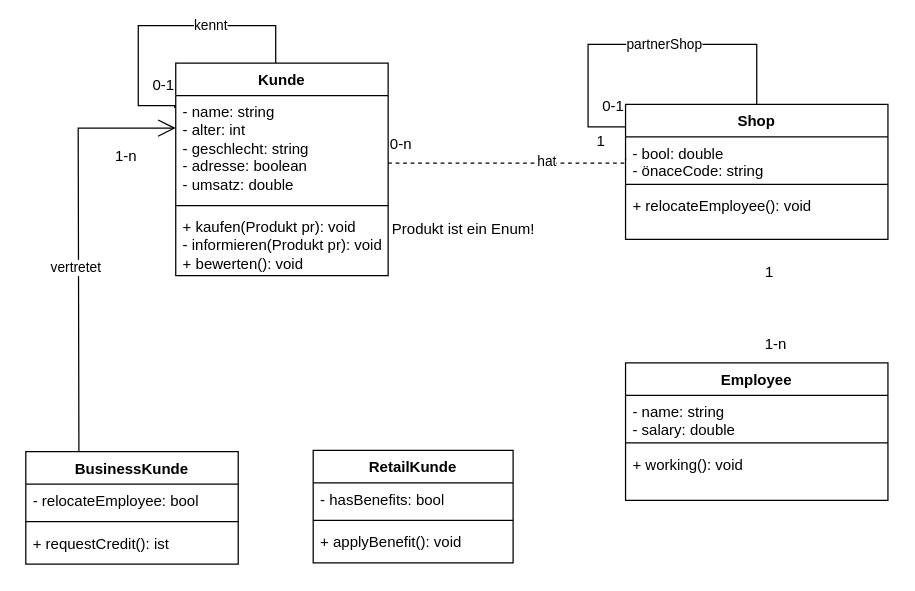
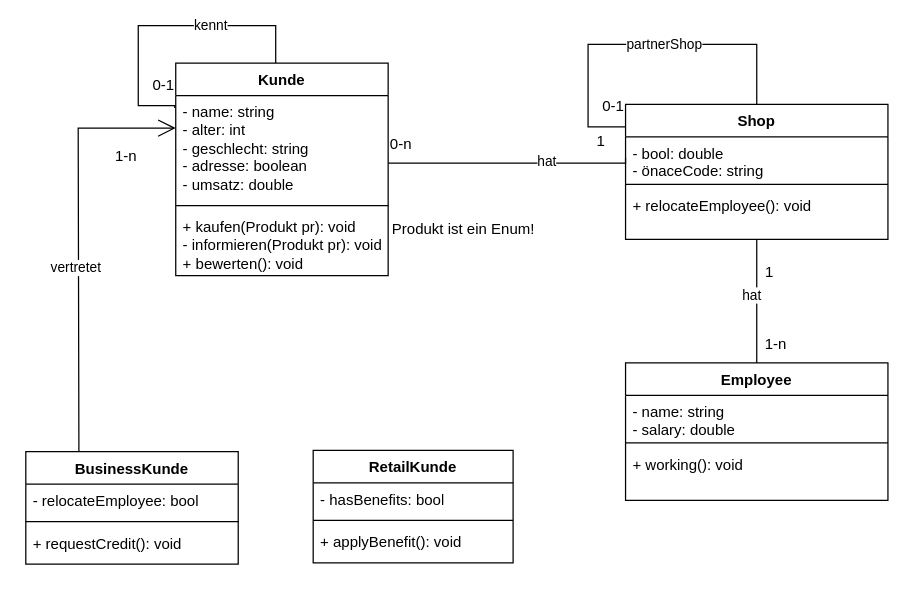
(464, 163) -> (464, 163)
none -> (757, 303)
(116, 545) -> (120, 545)
